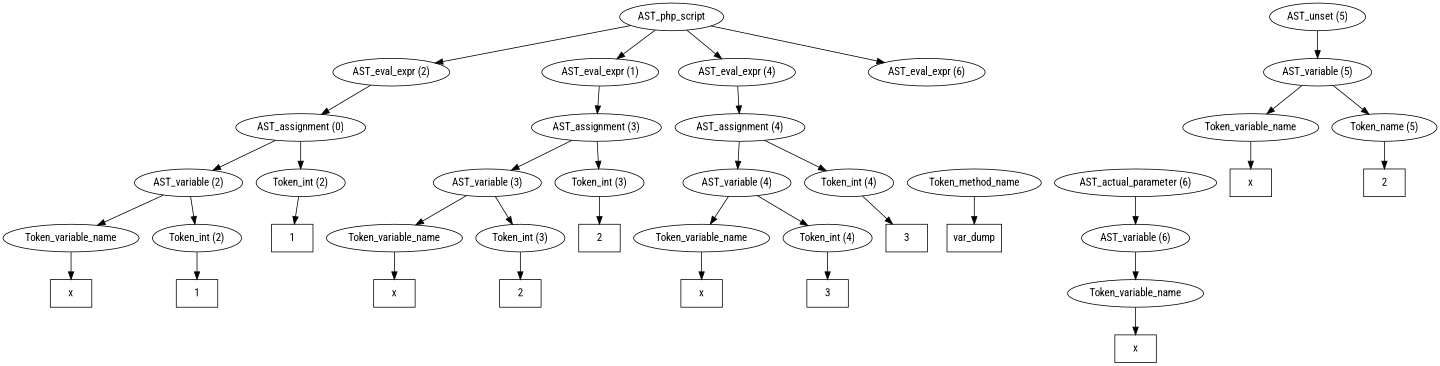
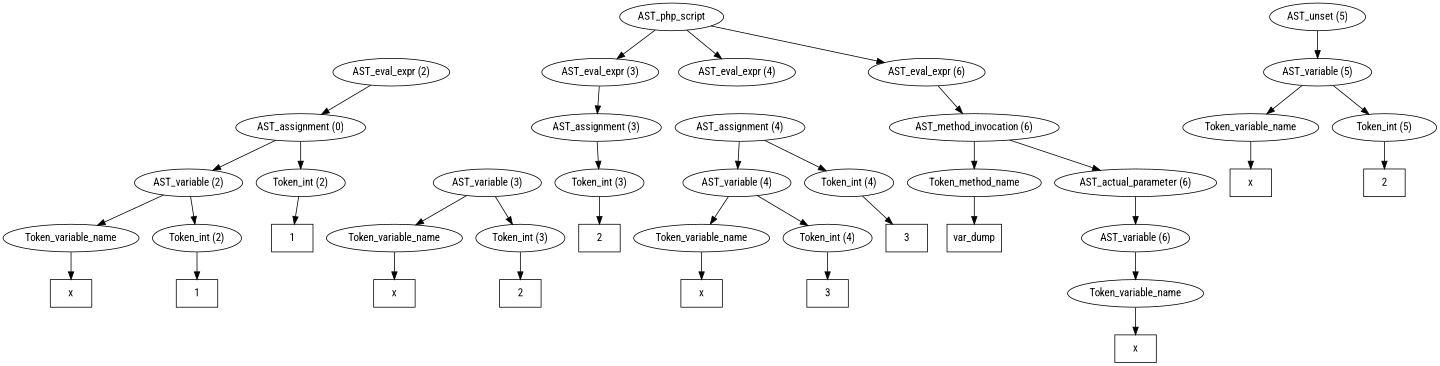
(537, 44) -> none
(600, 72) -> (600, 72)
(738, 96) -> none
none -> (974, 127)
(1384, 127) -> (1384, 127)
(545, 154) -> none
